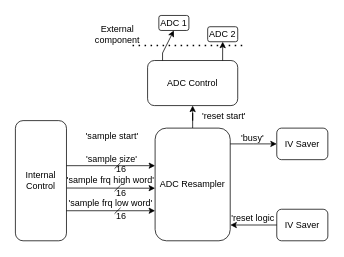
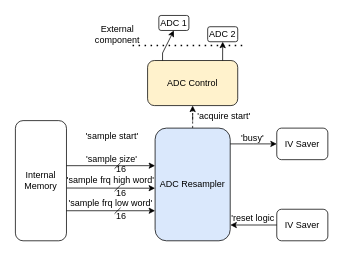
(192, 83) -> (192, 83)
(192, 114) -> (192, 114)
(224, 117) -> (224, 117)
(41, 180) -> (41, 180)
(192, 184) -> (192, 184)
